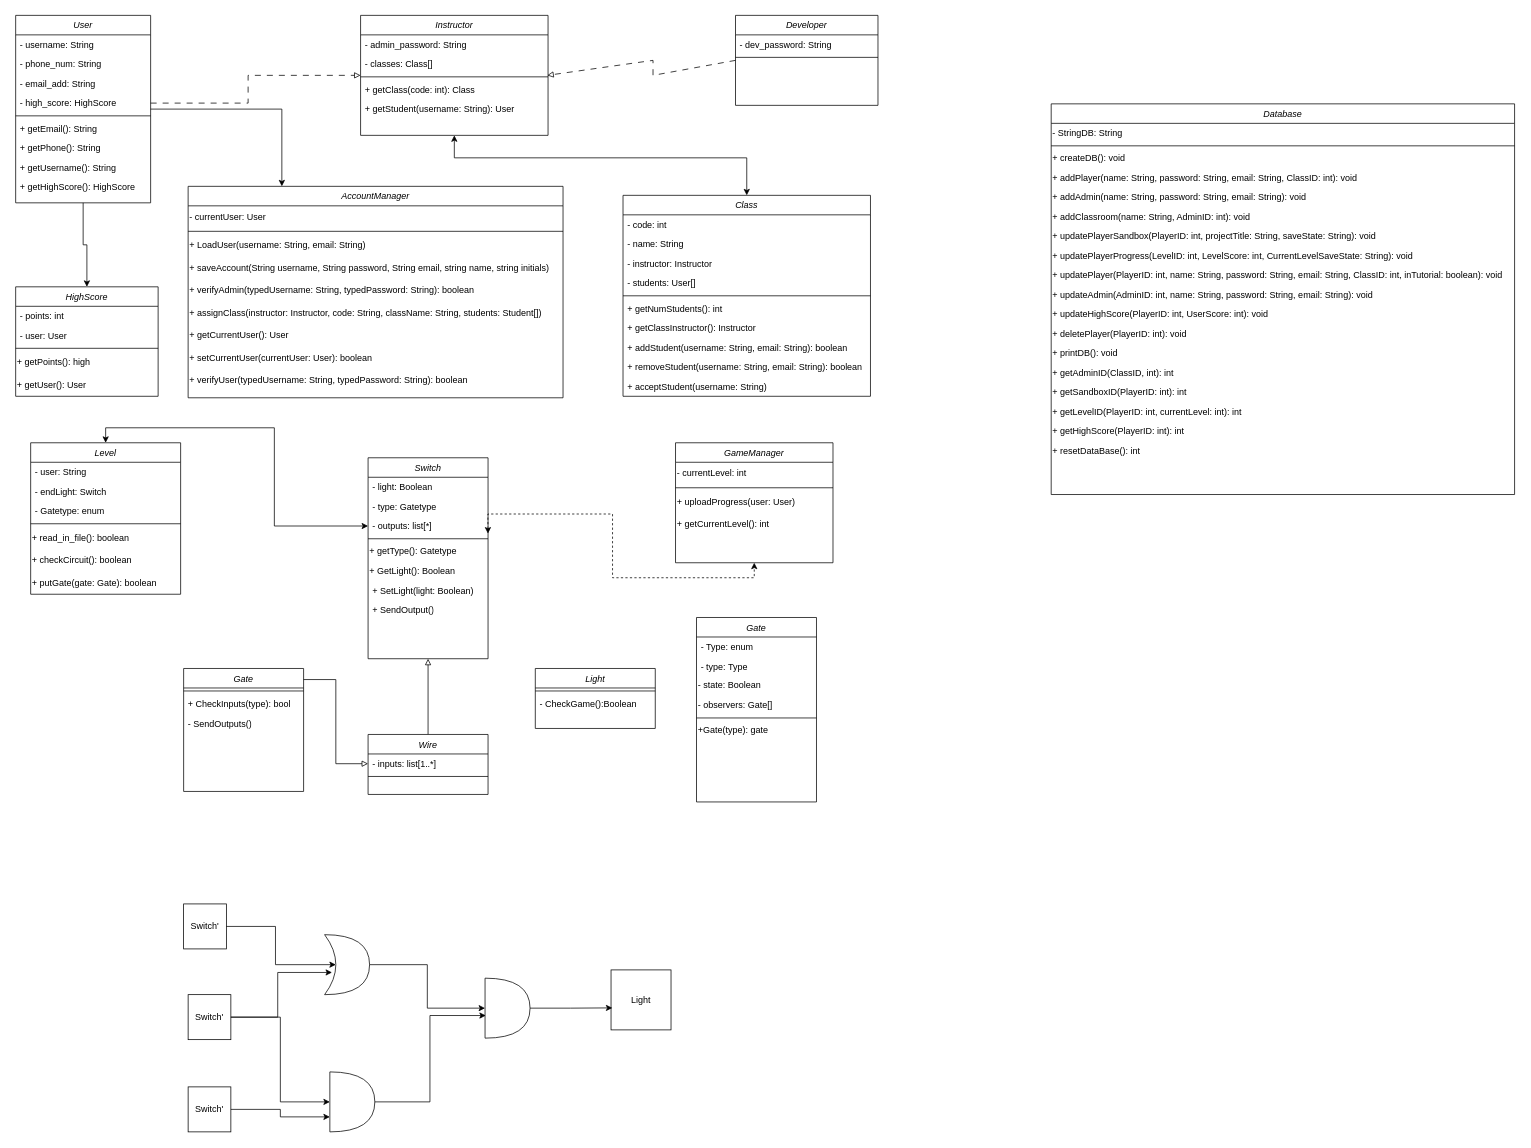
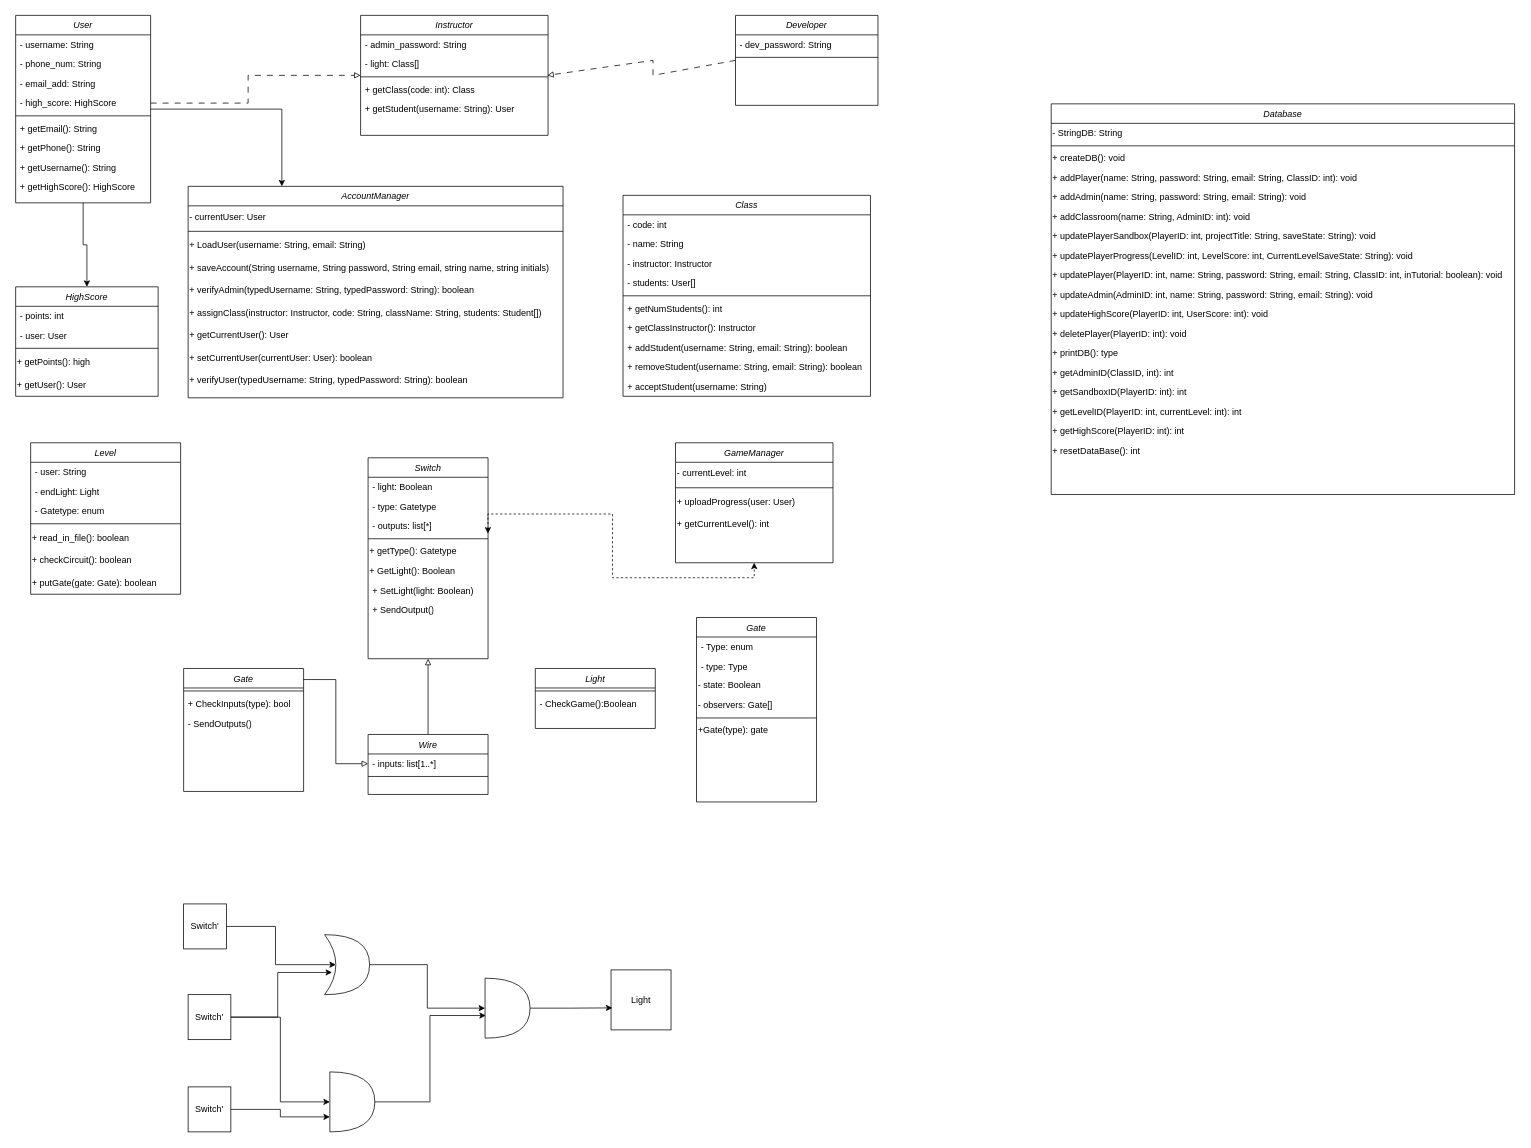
(404, 65) -> (398, 65)
(747, 172) -> none
(1090, 354) -> (1091, 354)
(235, 428) -> none
(74, 493) -> (72, 493)
